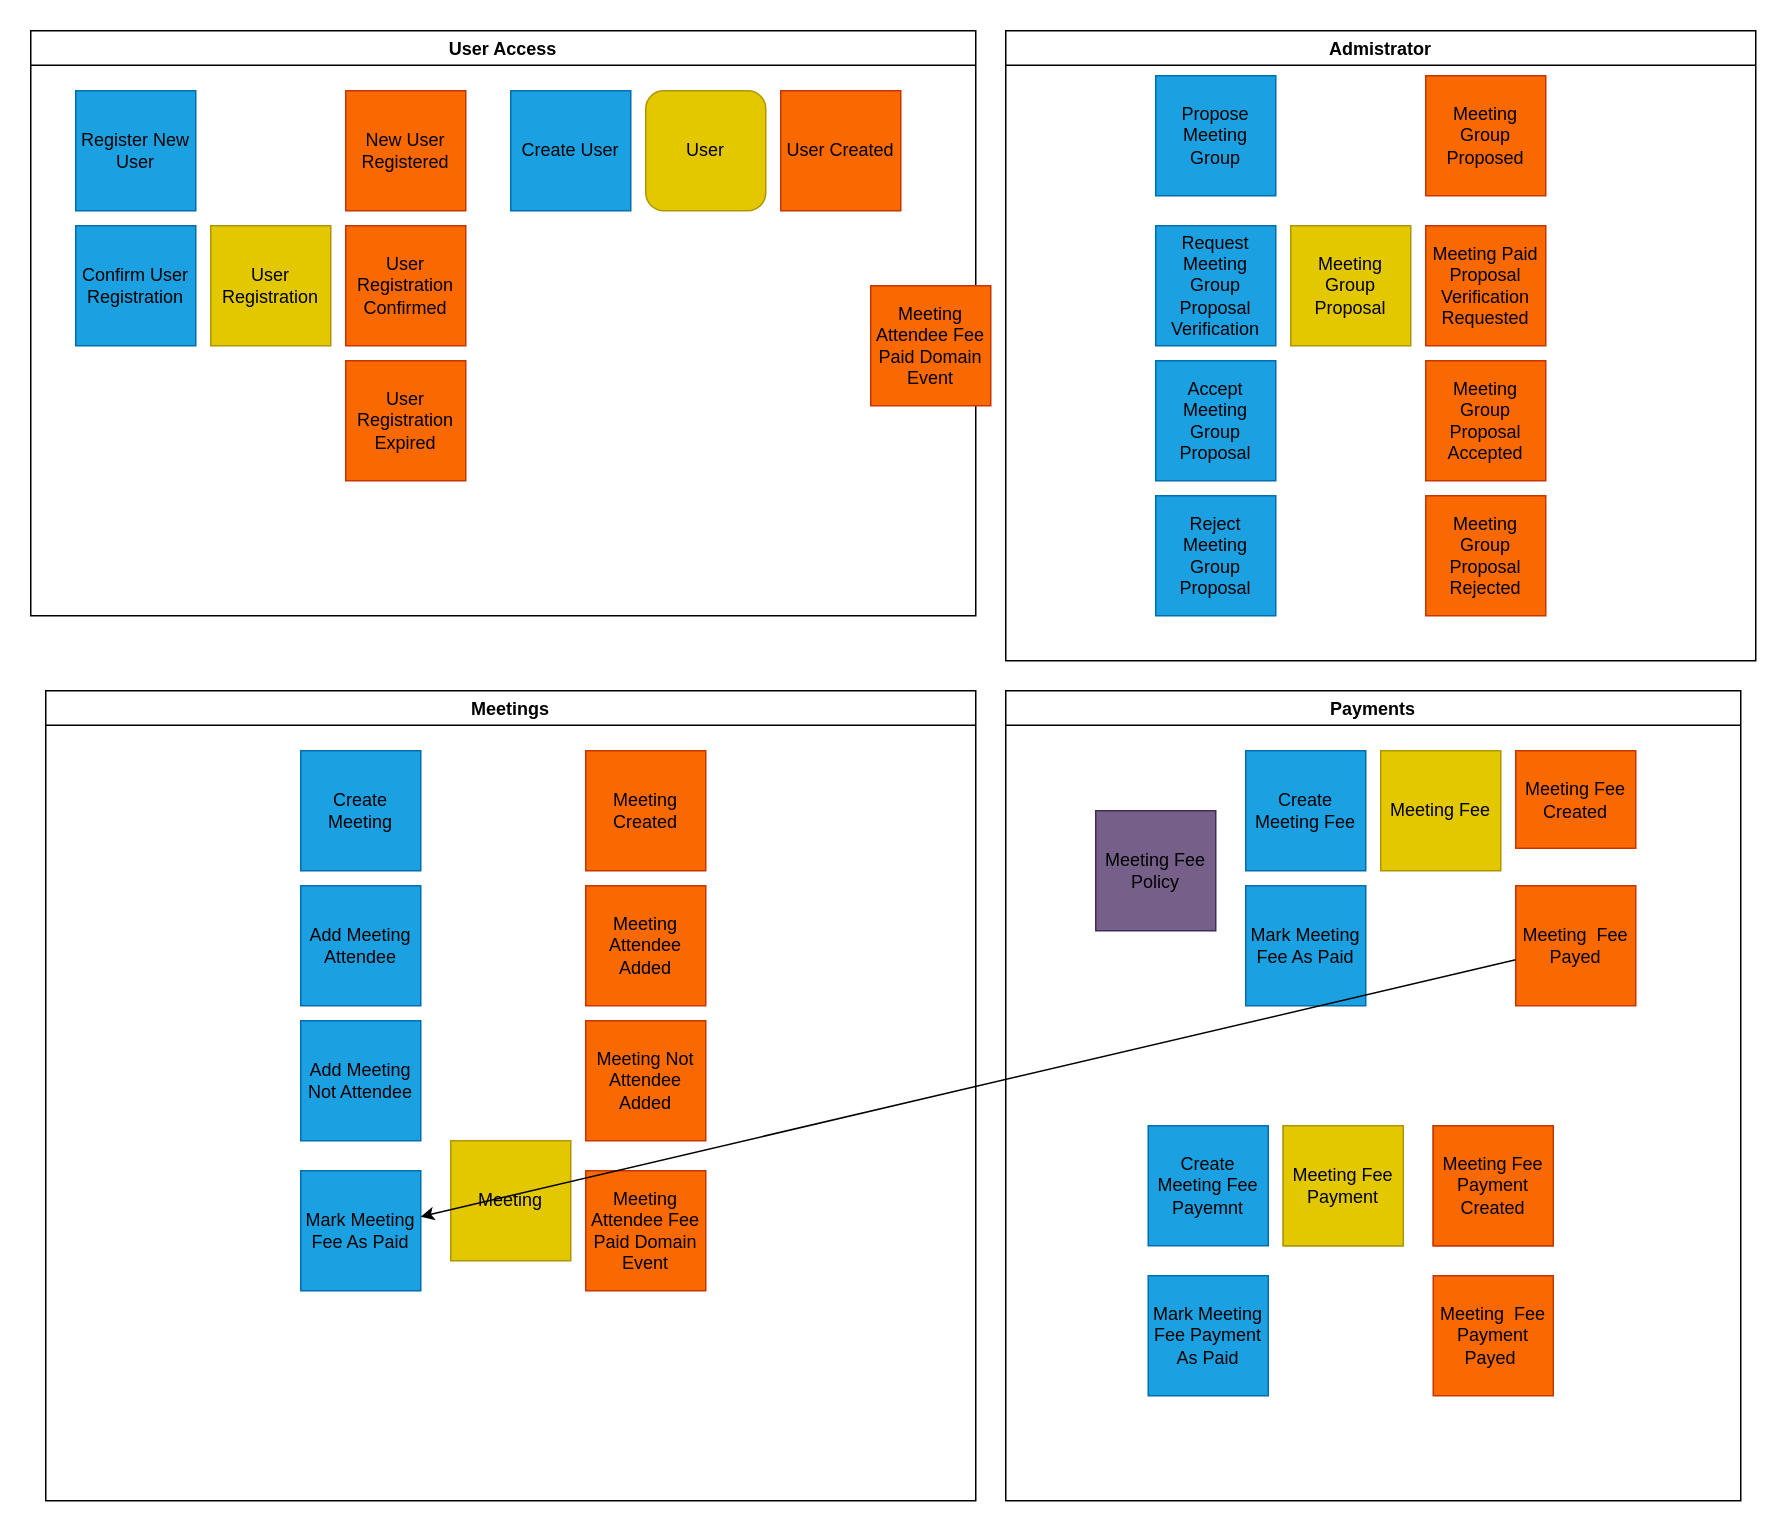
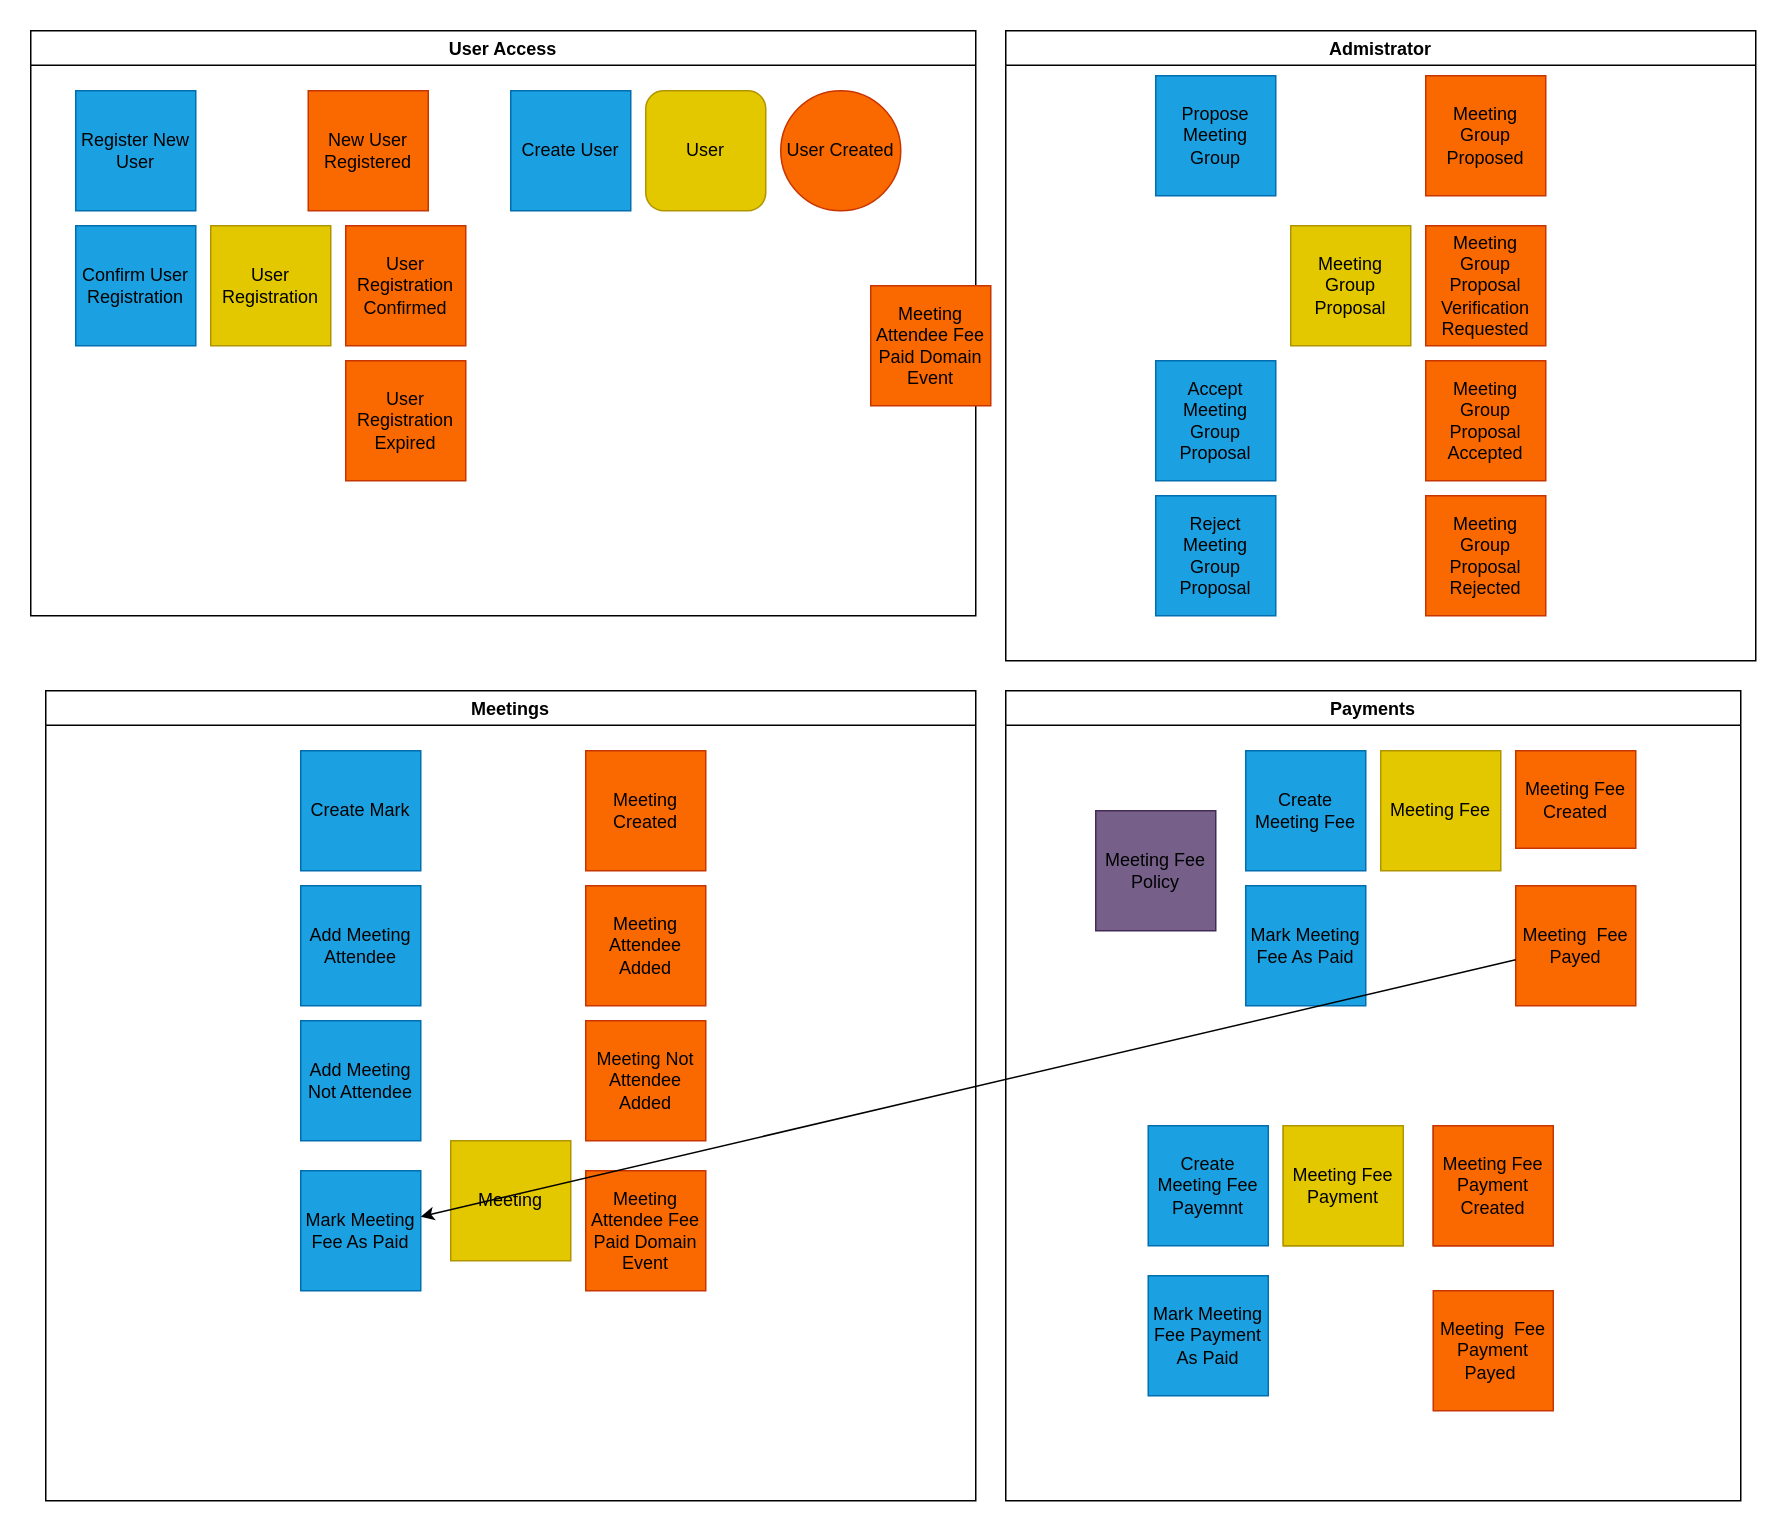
(406, 151) -> (368, 151)
(841, 151) -> (841, 151)
(1216, 286) -> none
(1486, 286) -> (1486, 286)
(361, 811) -> (361, 811)
(1493, 1336) -> (1493, 1351)
